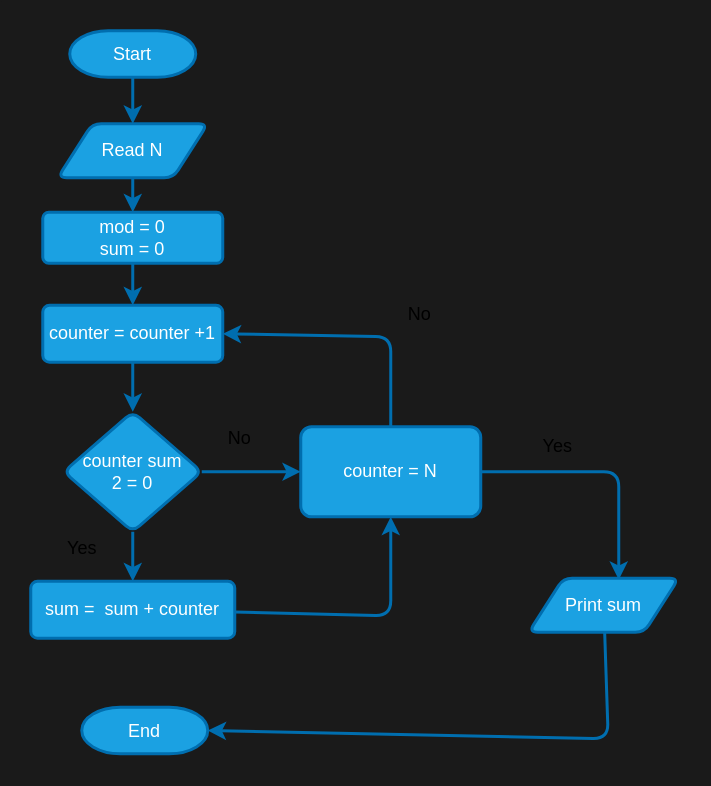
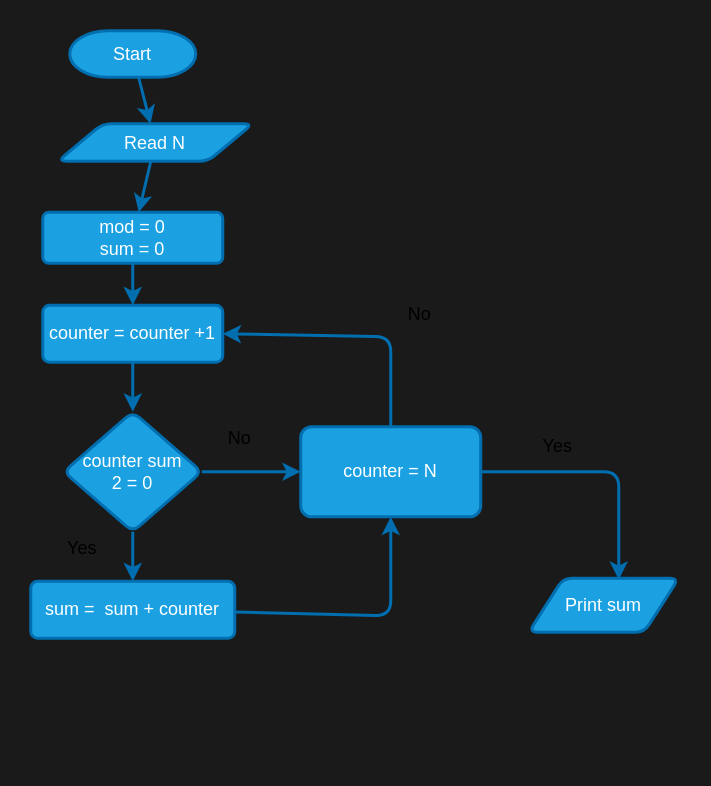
(133, 151) -> (155, 143)
(145, 731) -> none
(462, 736) -> none
